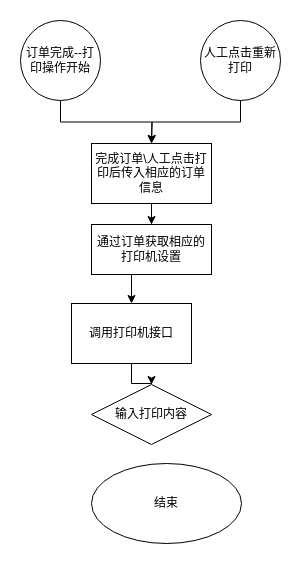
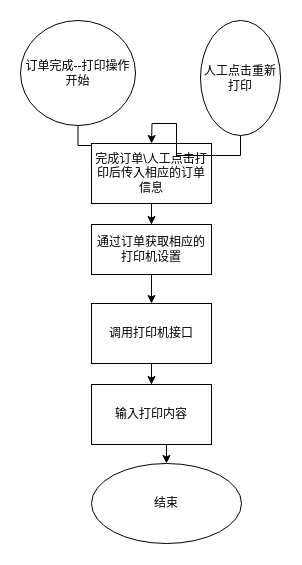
(61, 61) -> (78, 73)
(241, 61) -> (241, 78)
(132, 334) -> (152, 334)
(152, 415) -> (152, 415)
none -> (165, 445)
